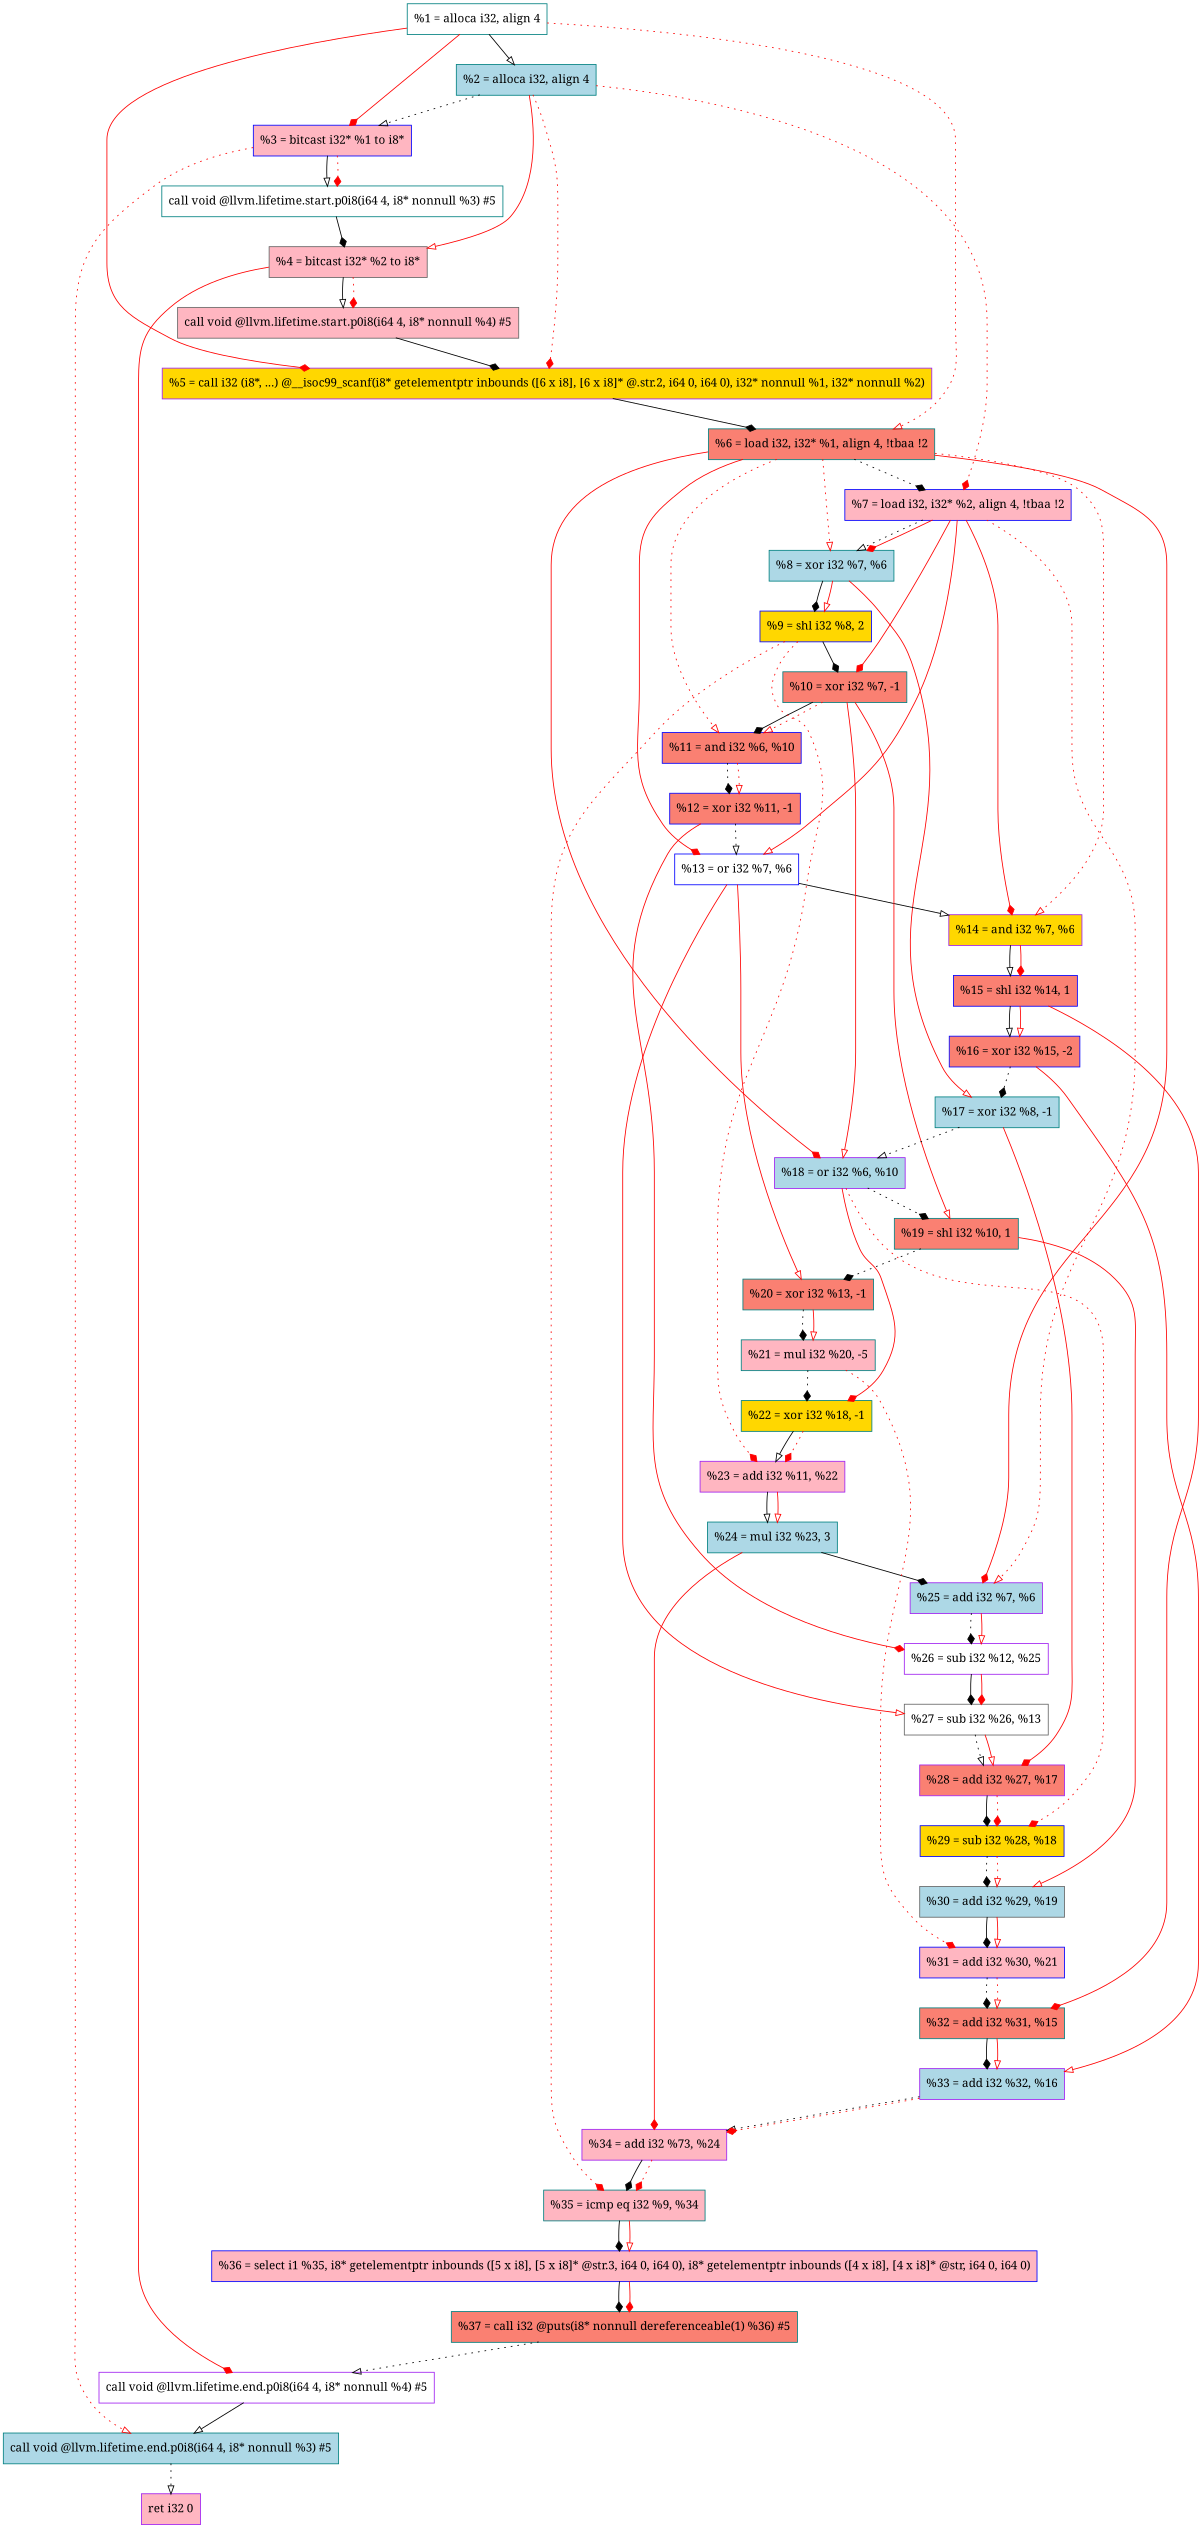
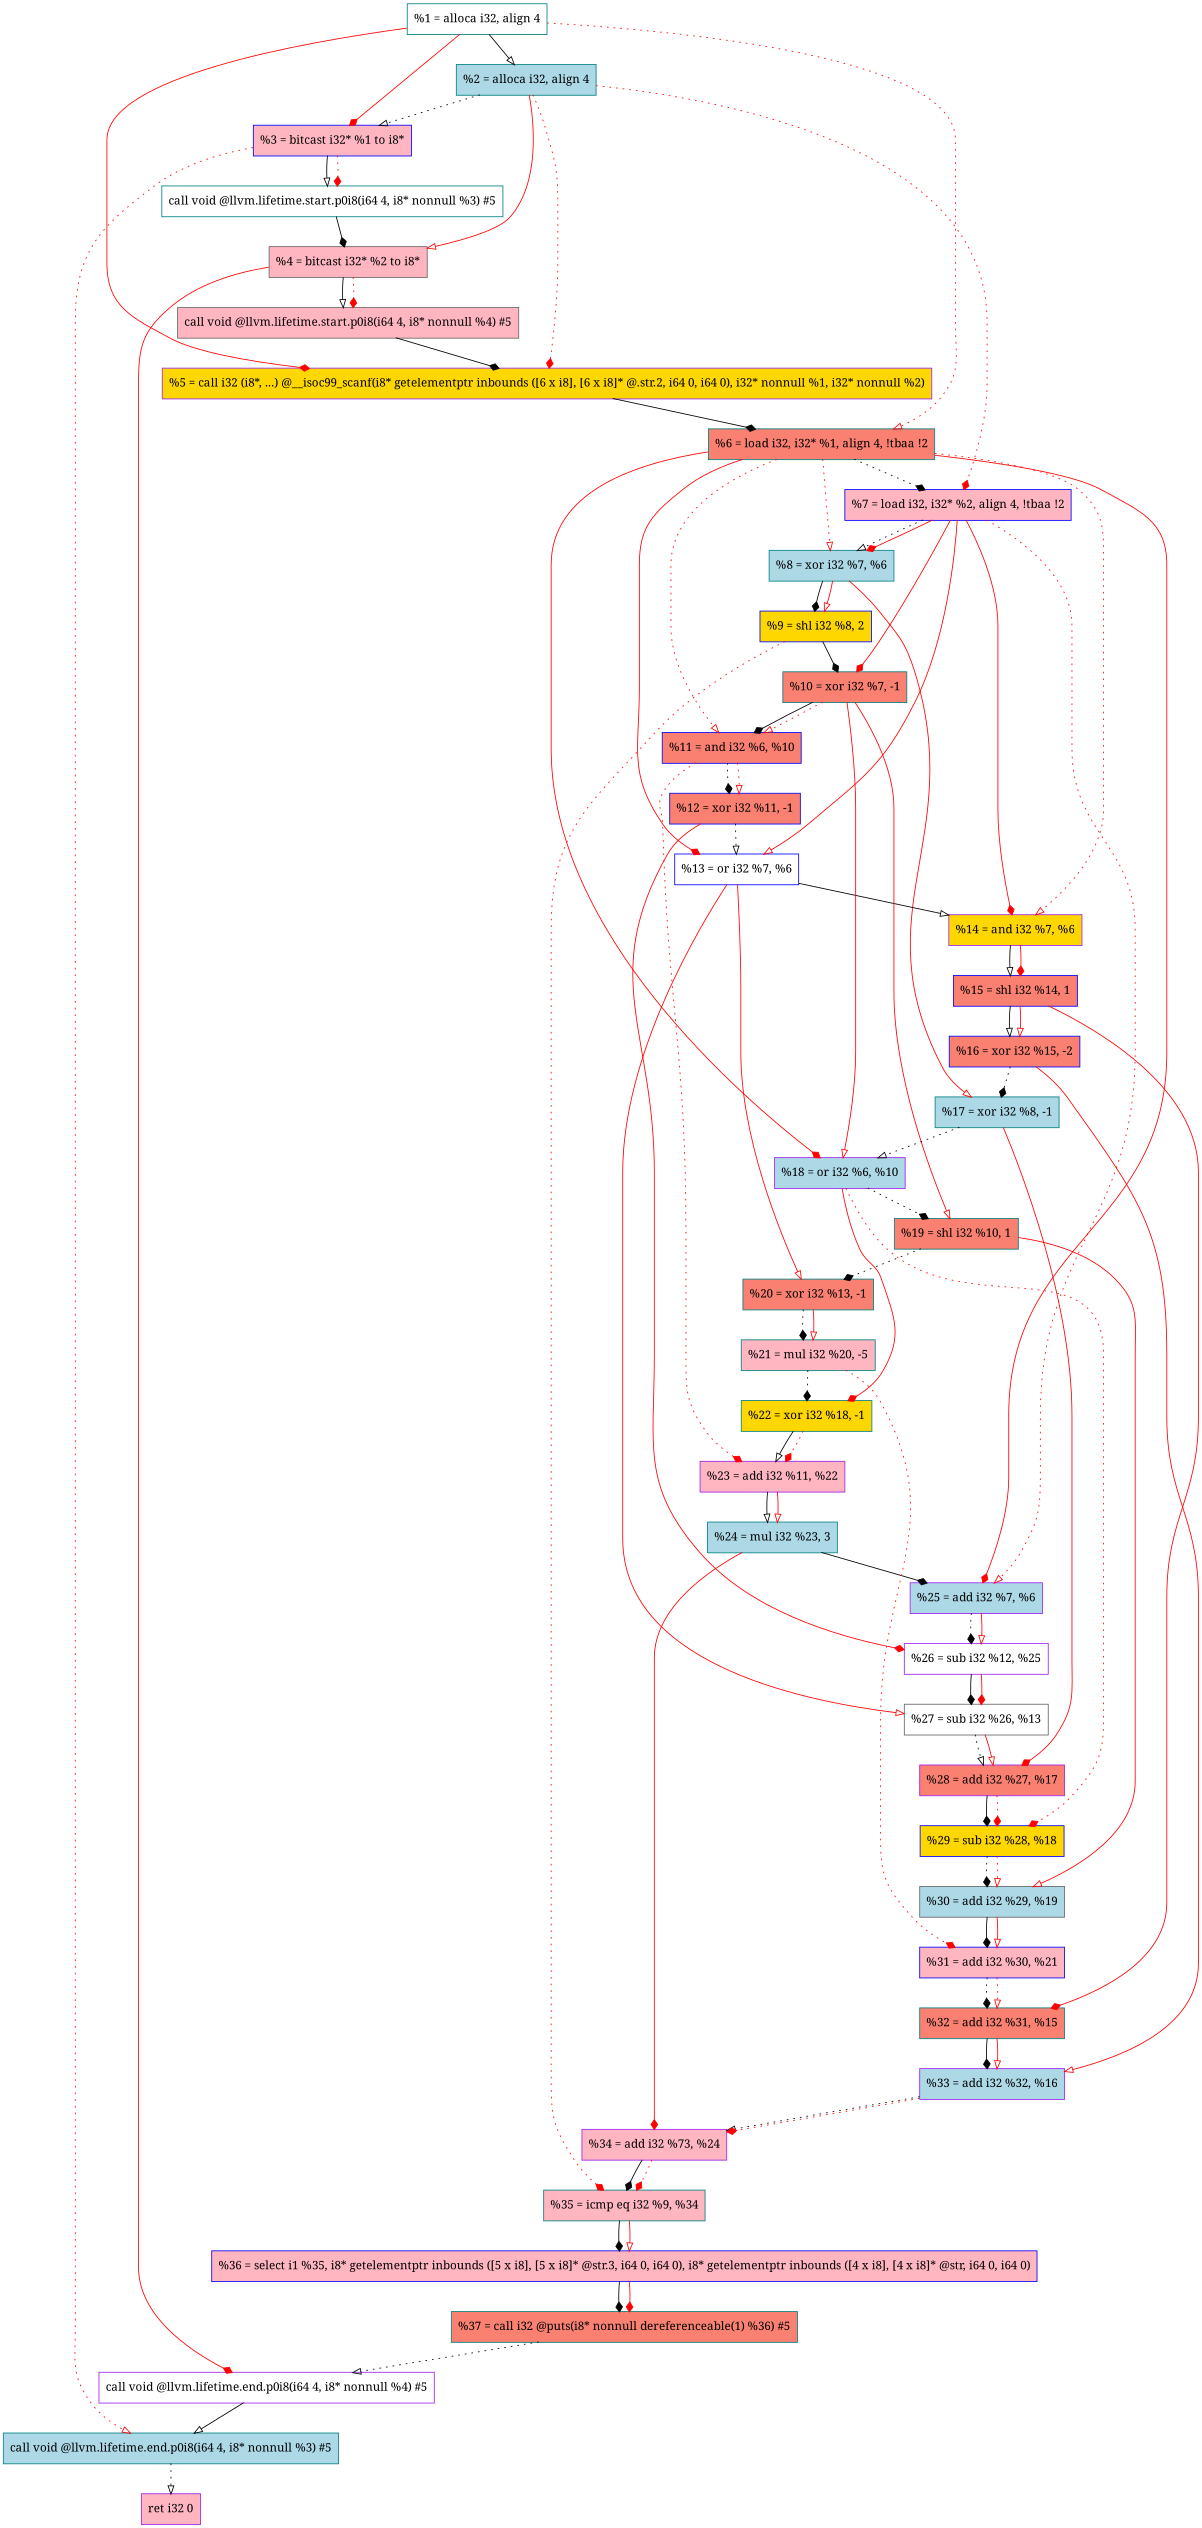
(762, 1038) -> (682, 1110)
